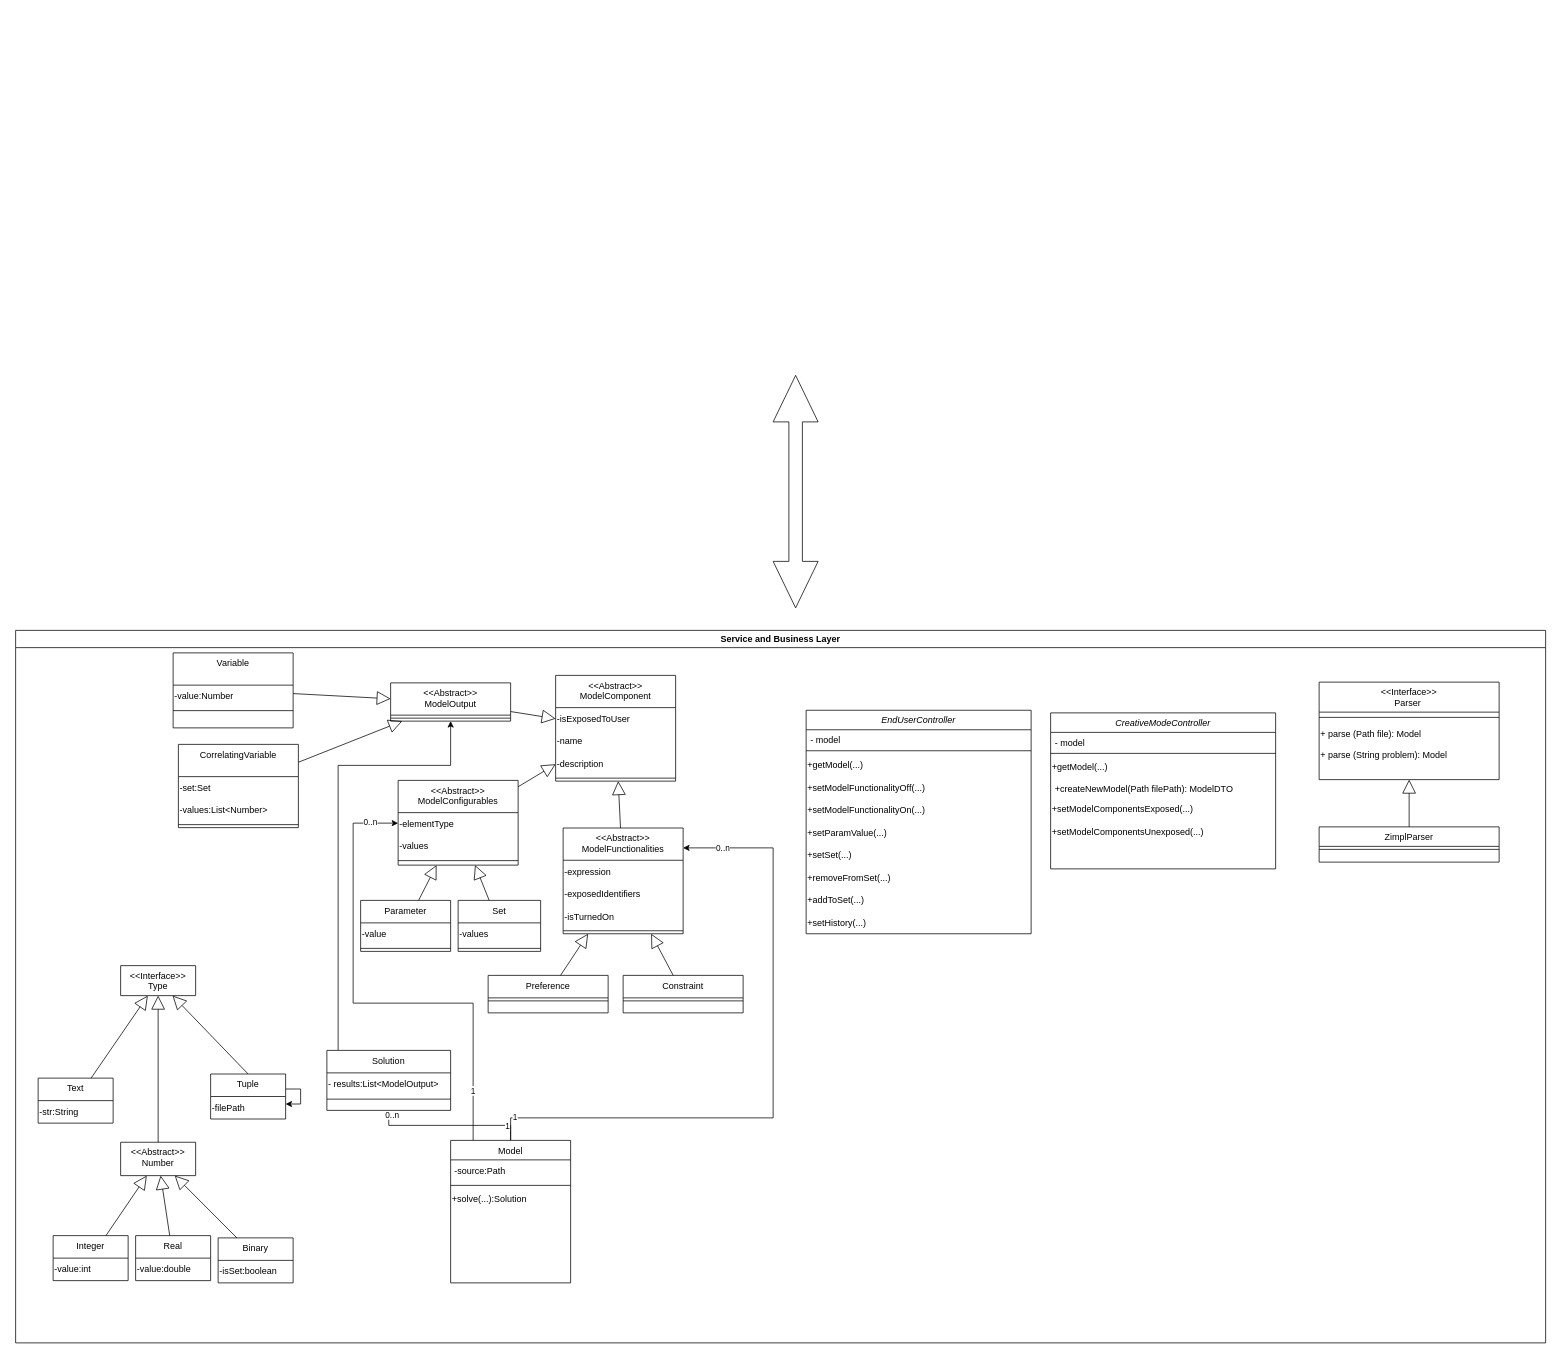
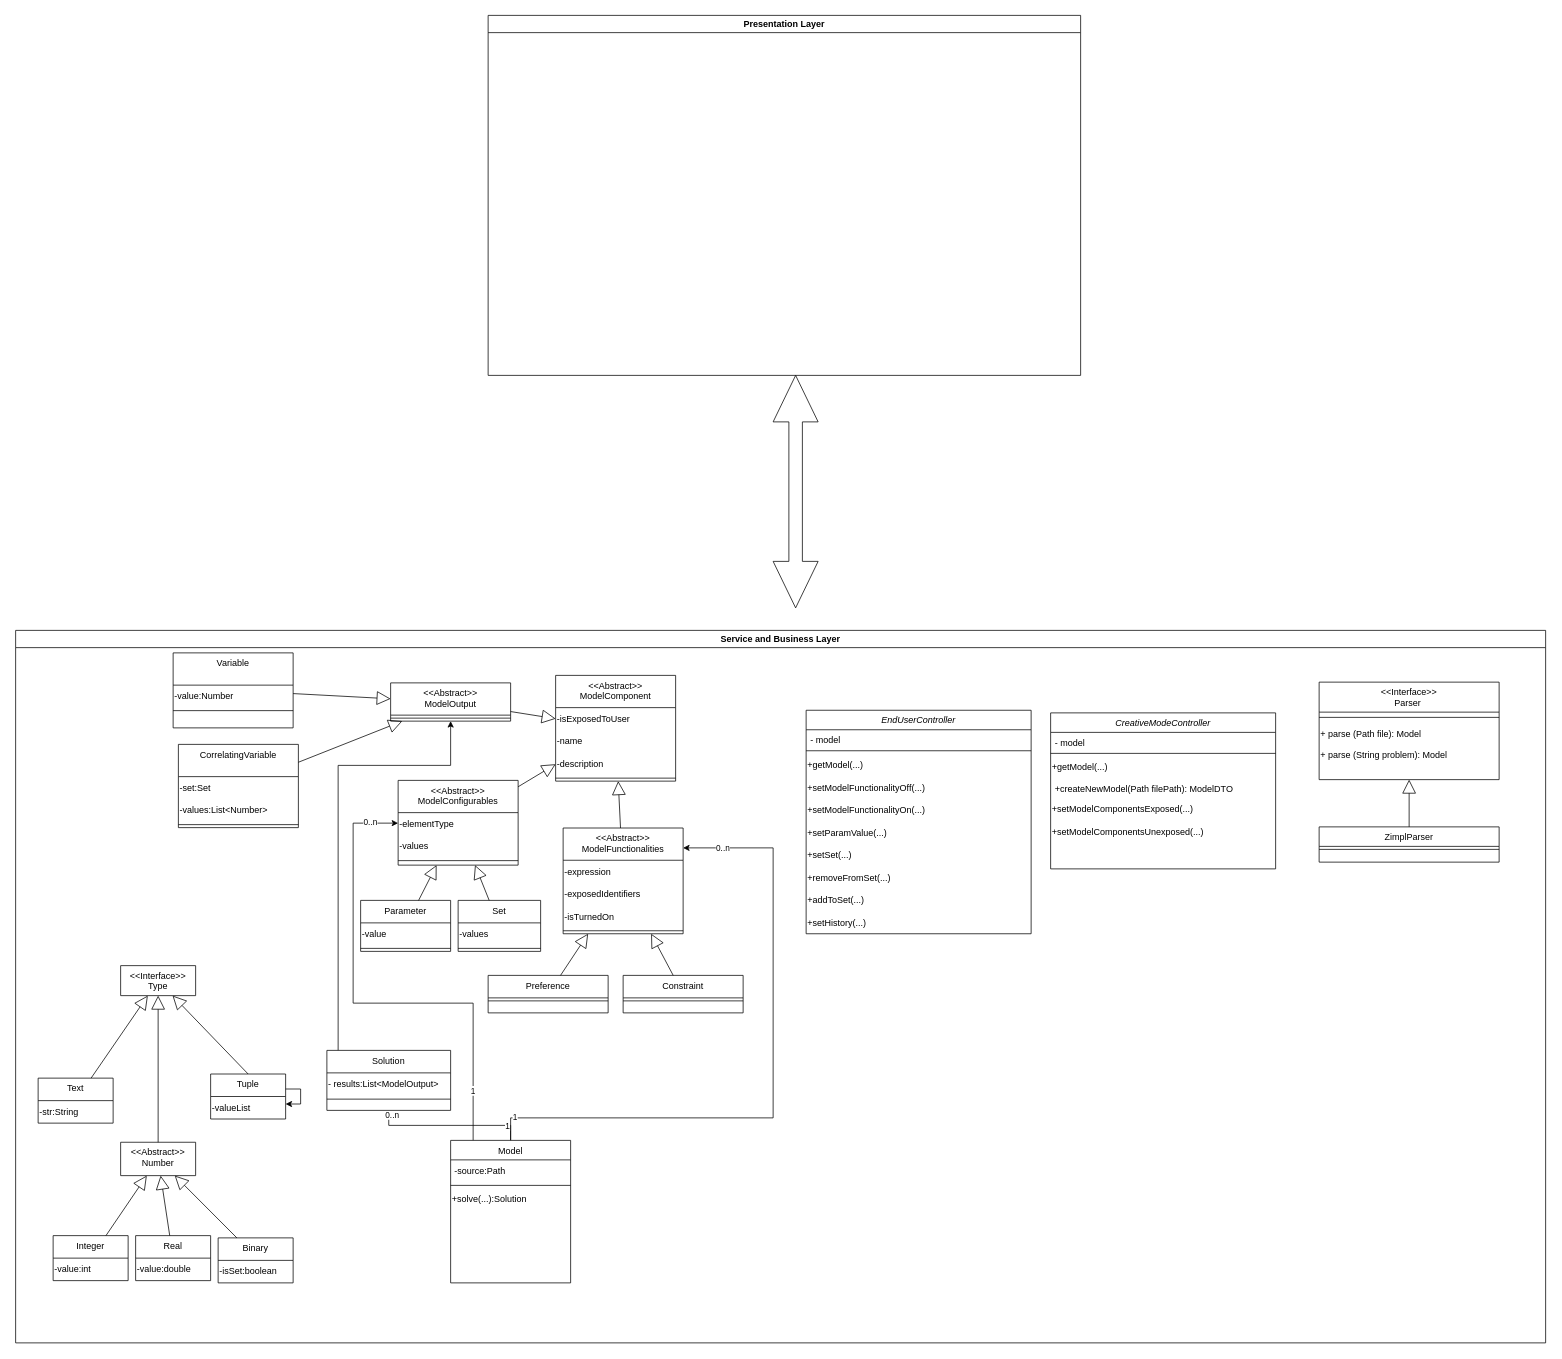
none -> (784, 195)
(232, 1108) -> (235, 1108)
